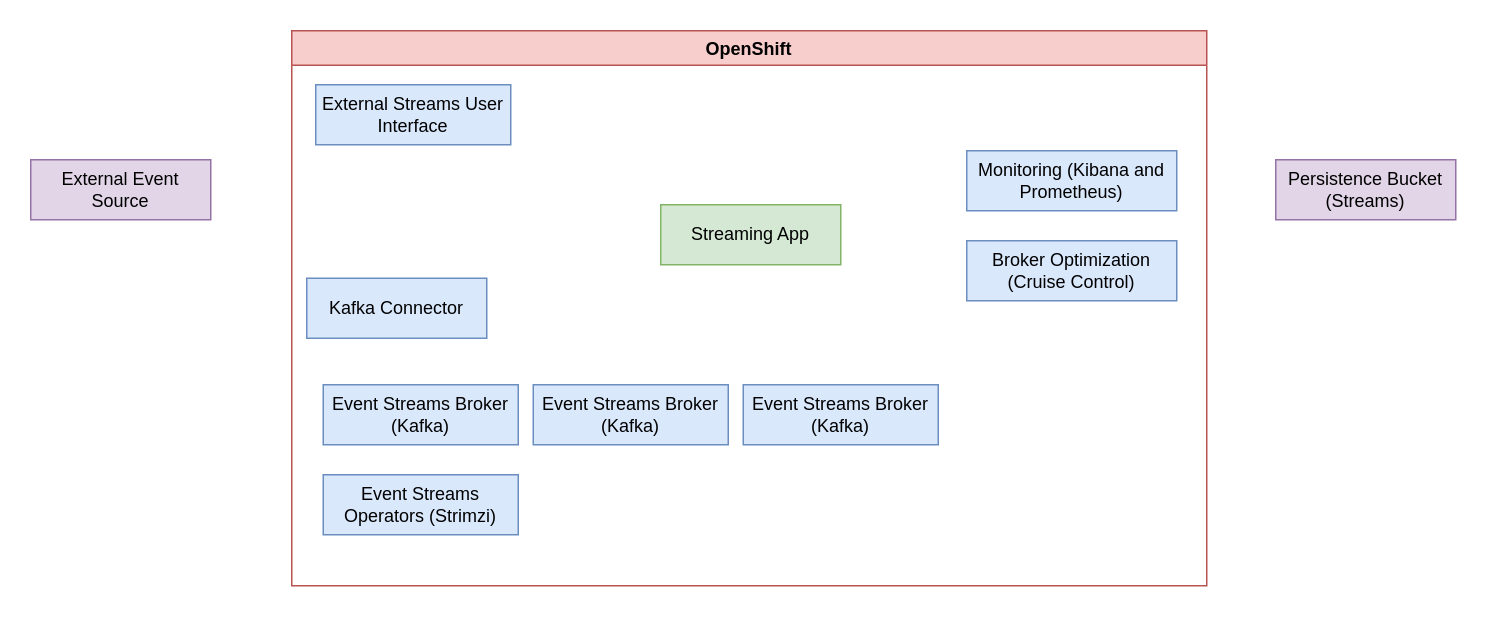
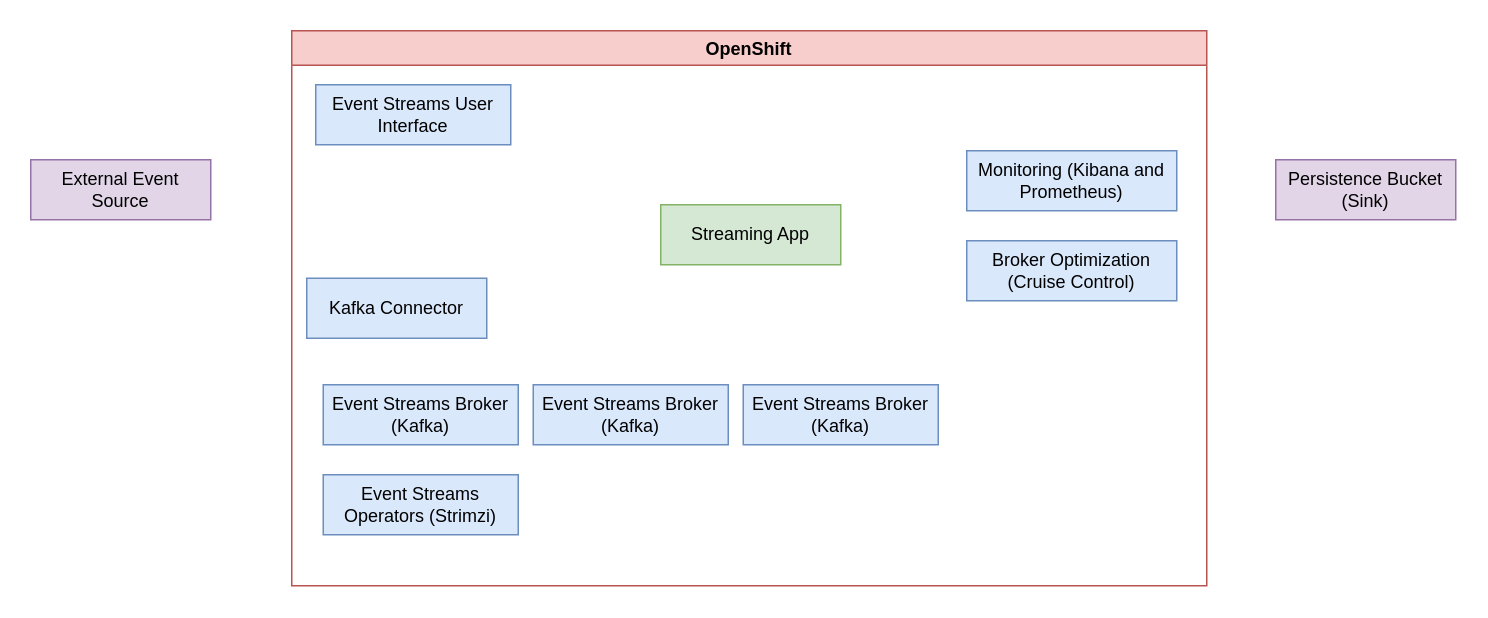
(413, 115) -> (413, 115)
(1366, 190) -> (1366, 190)
